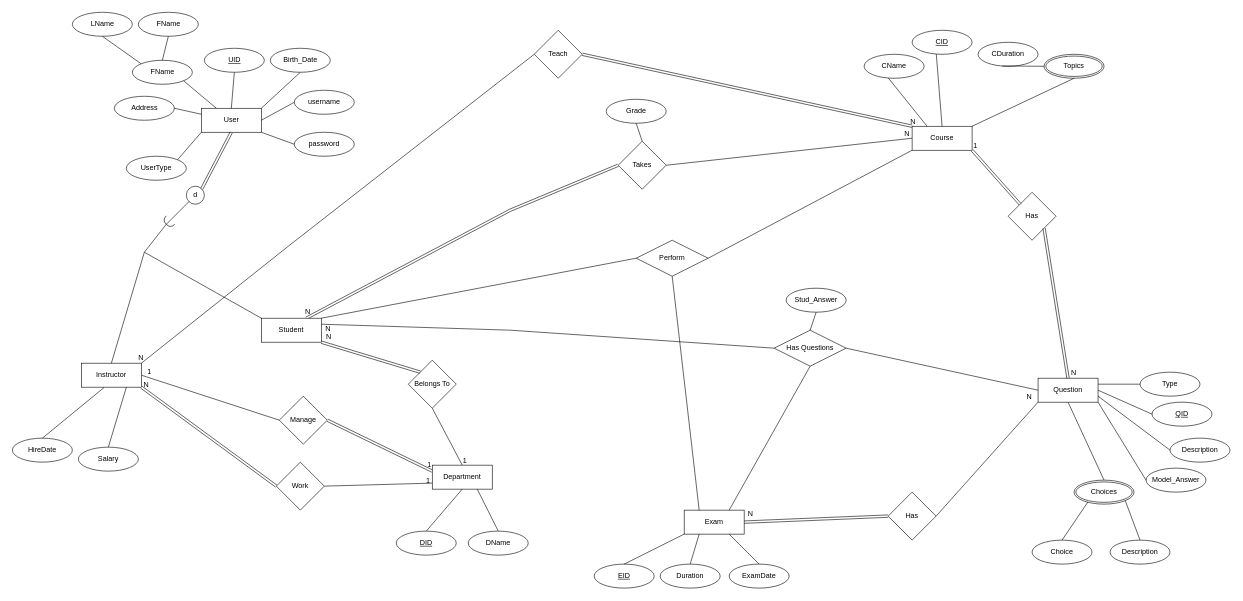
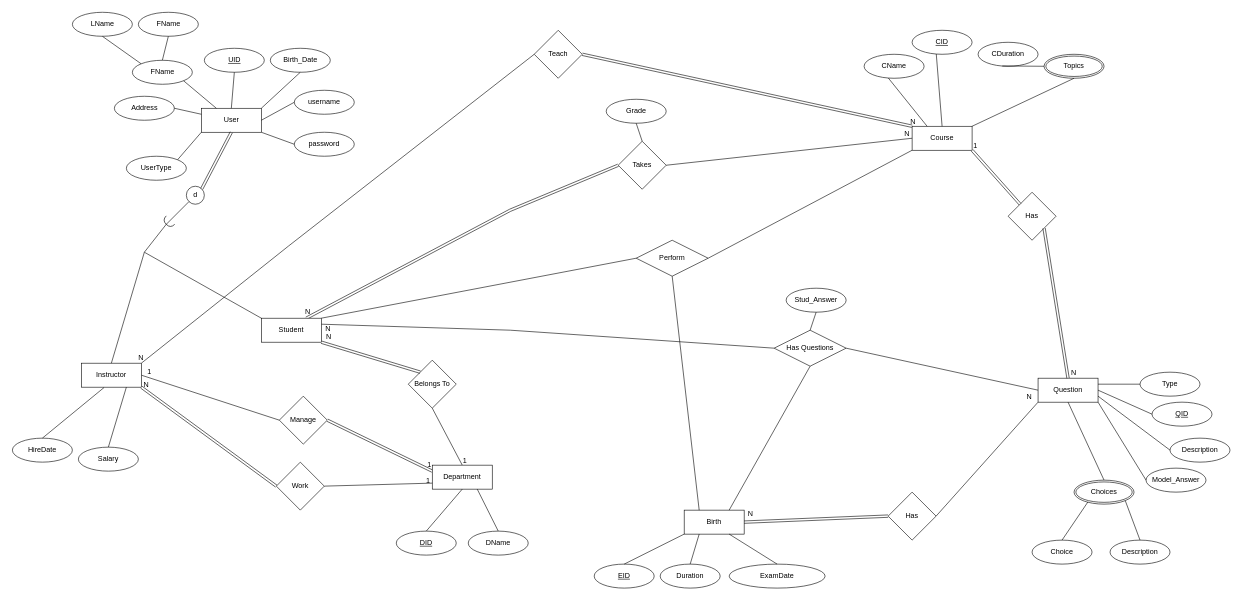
(714, 522) -> (714, 522)
(759, 576) -> (777, 576)
